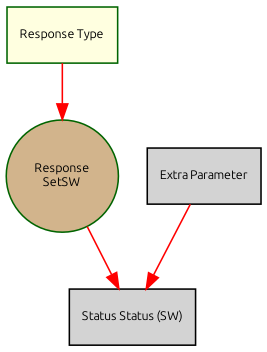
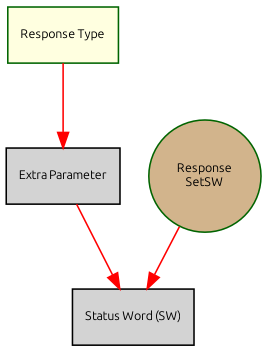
(62, 84) -> (63, 98)
(132, 317) -> (133, 317)
